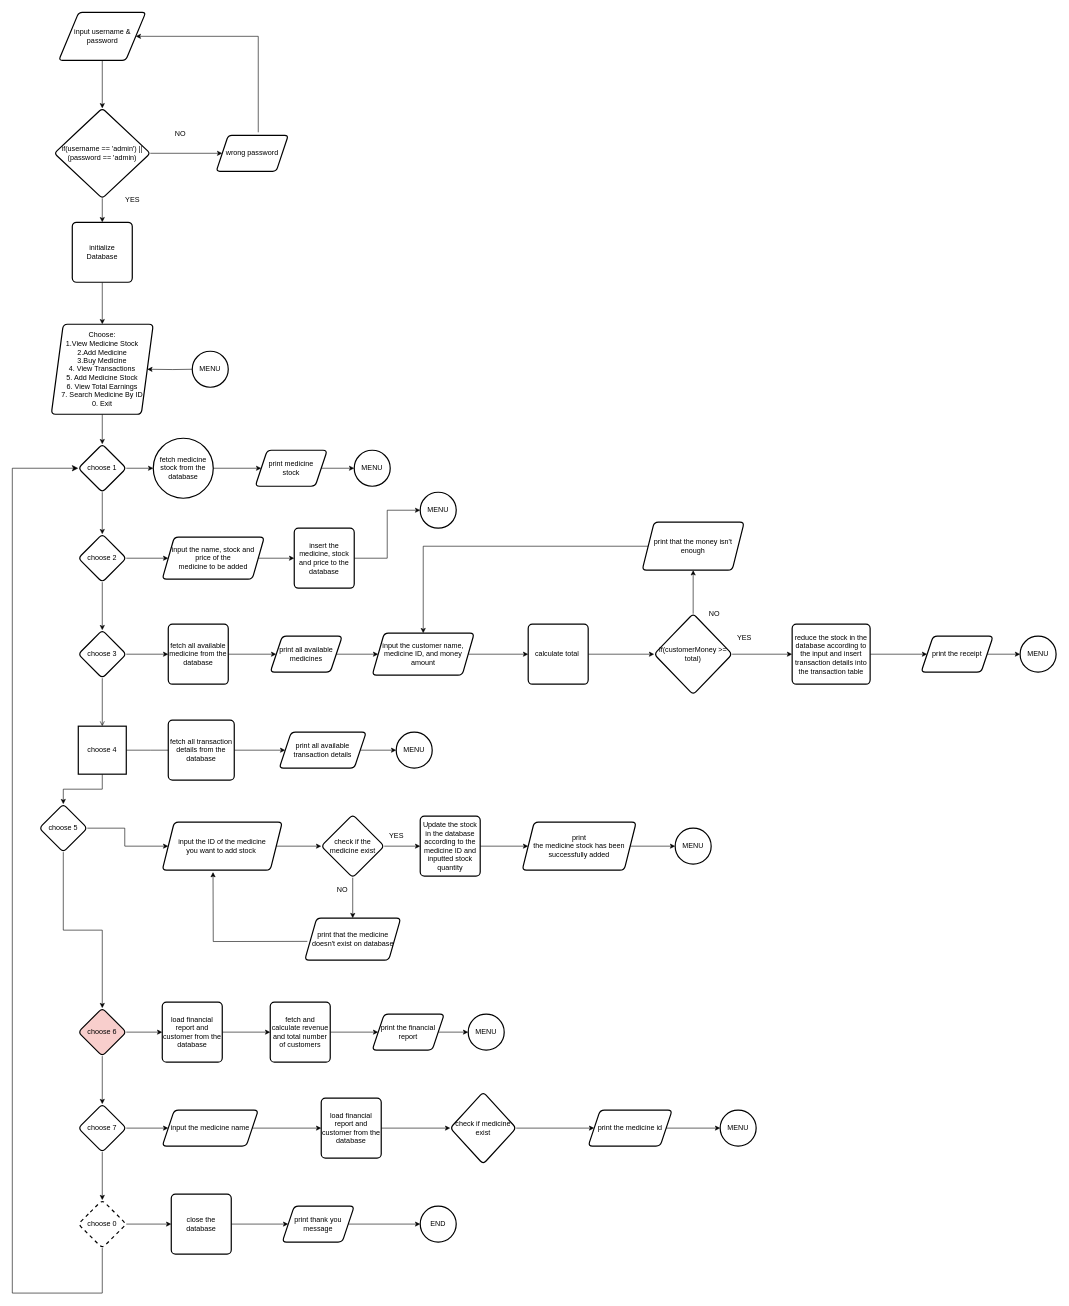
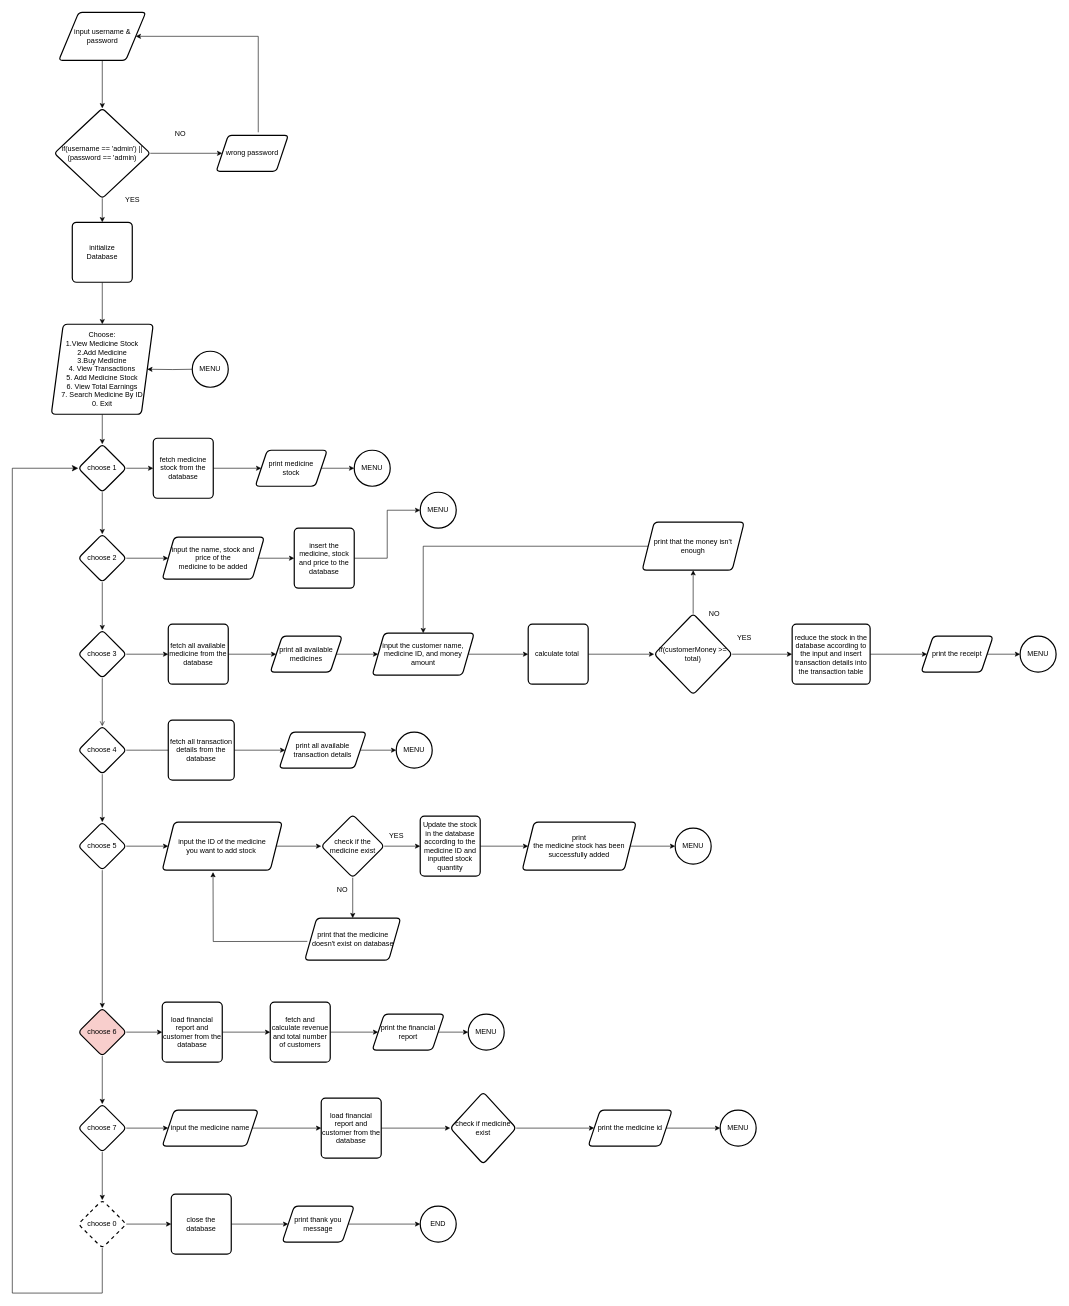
(183, 468) -> (183, 468)
(102, 750) -> (102, 750)
(63, 828) -> (102, 846)
